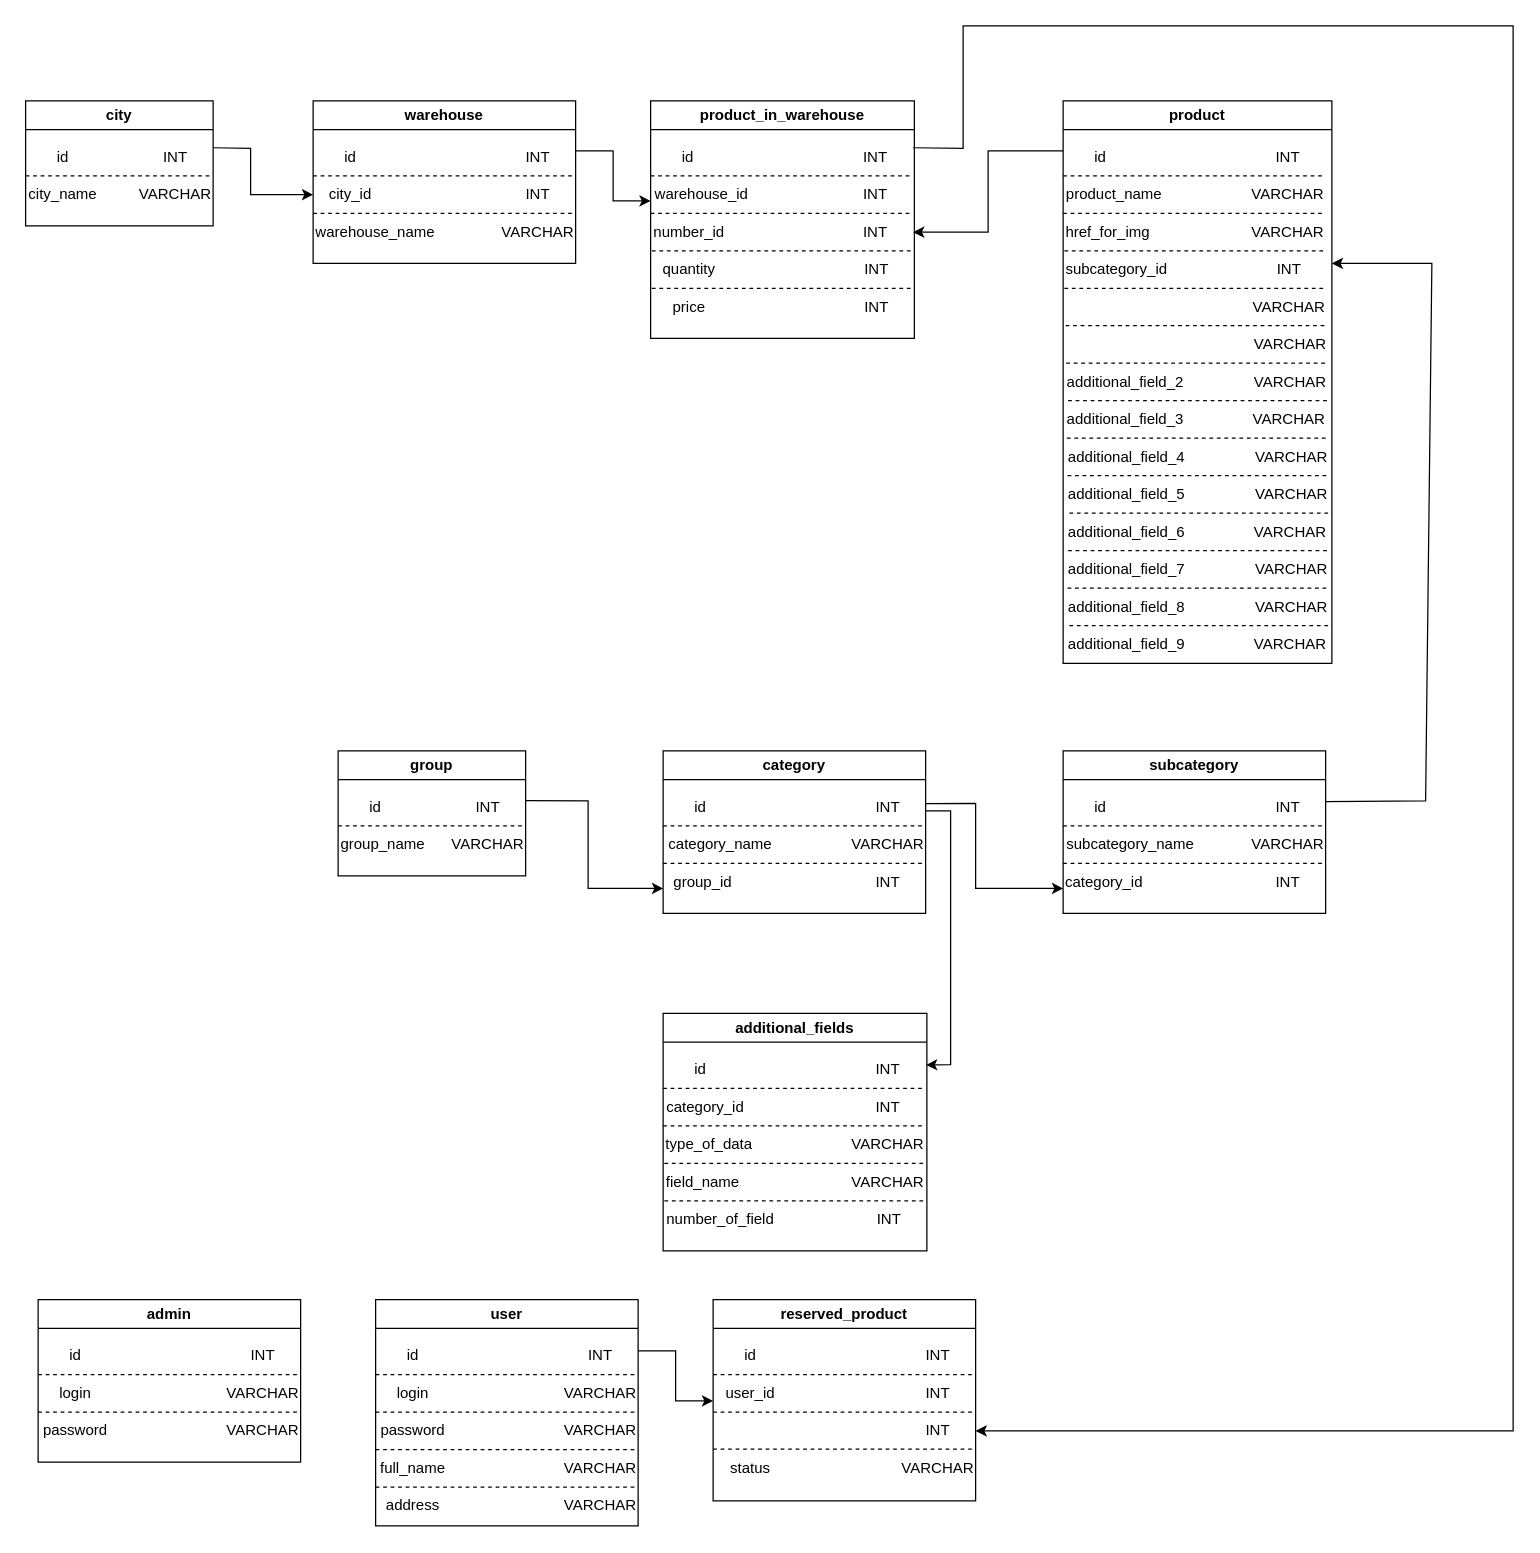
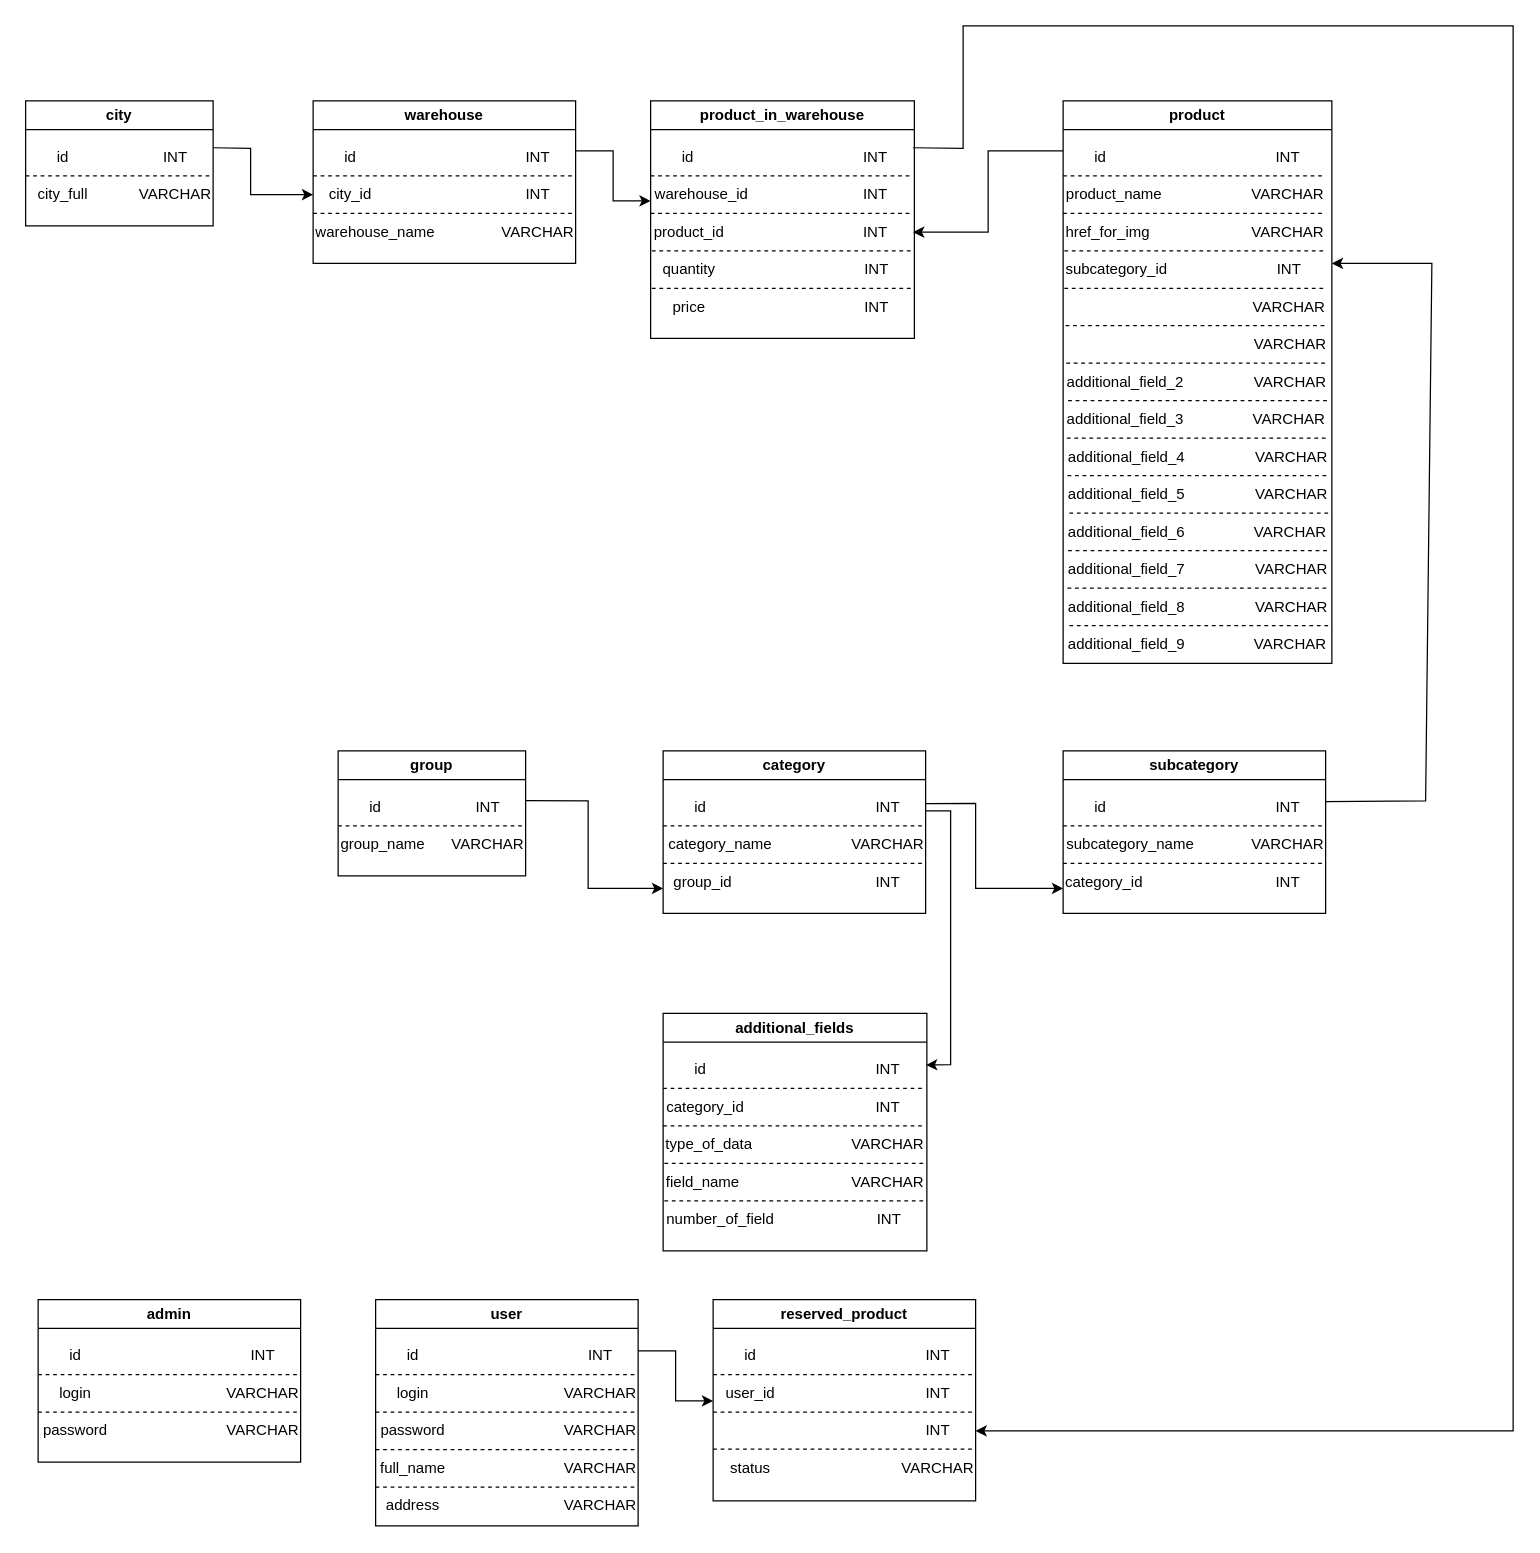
(63, 194) -> (63, 194)
(689, 232) -> (689, 232)
